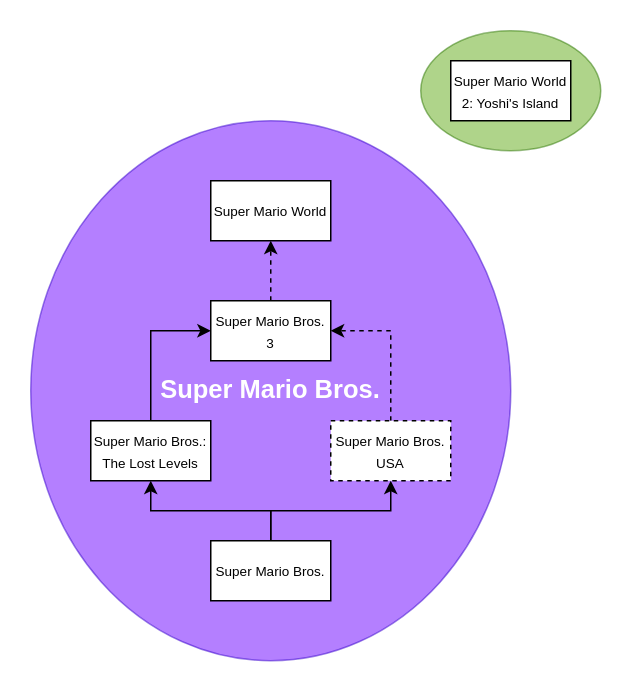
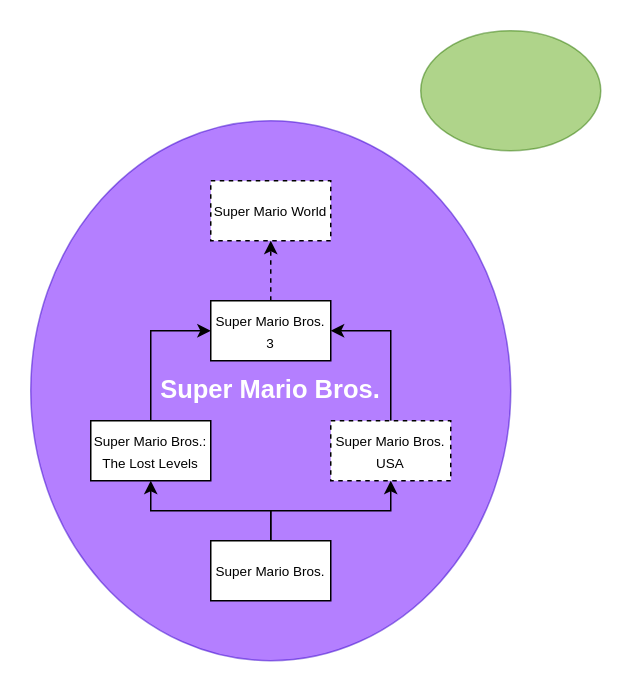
(511, 91) -> none
(271, 211) -> (271, 211)
(391, 351) -> (391, 351)
